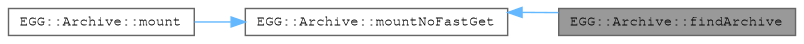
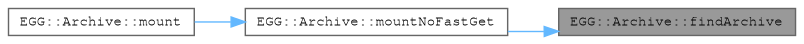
(540, 12) -> (526, 32)
